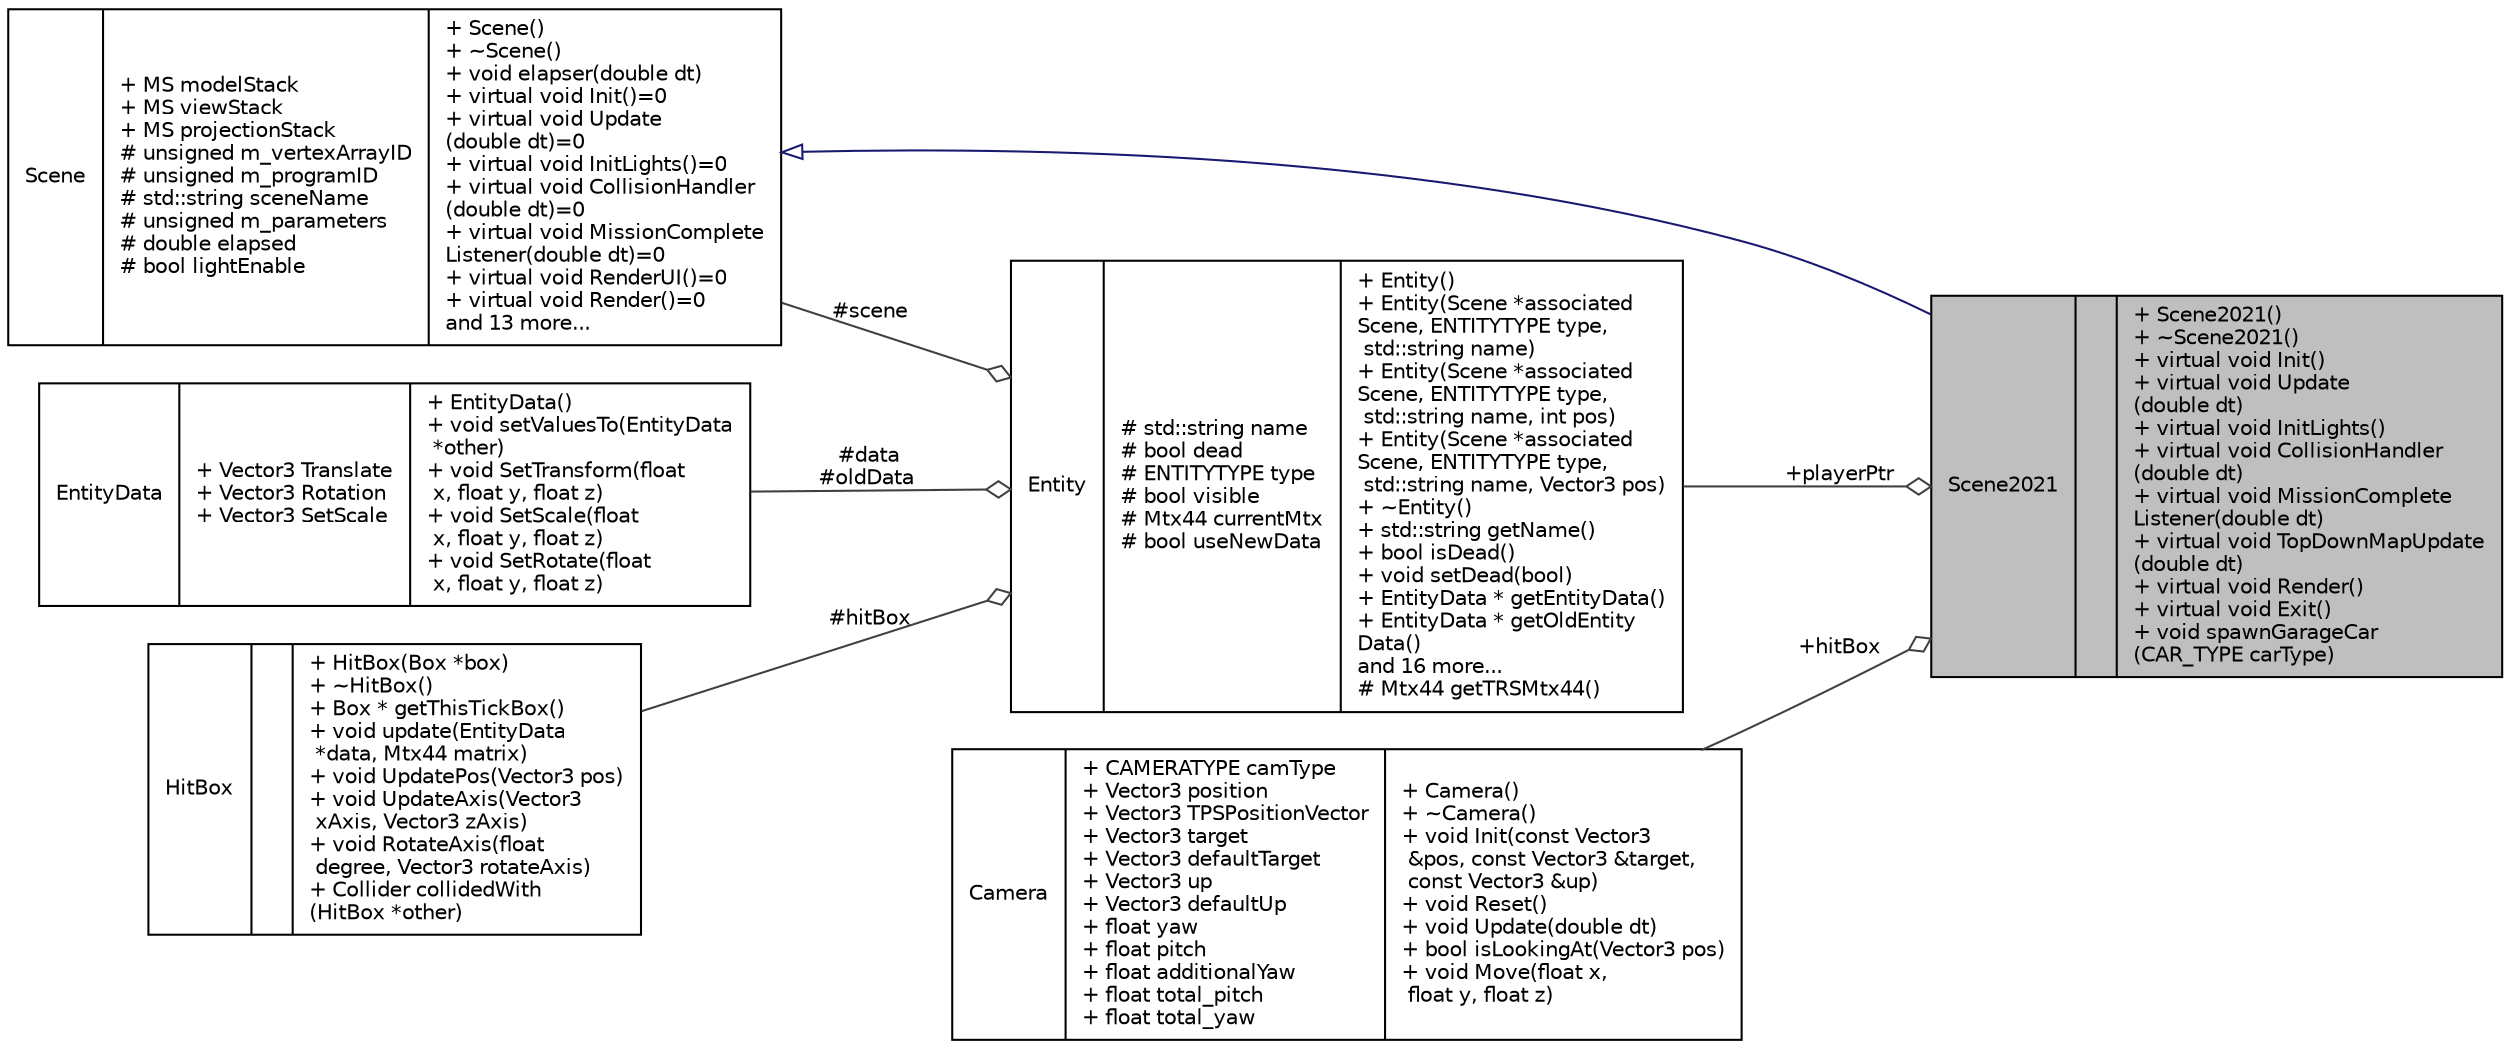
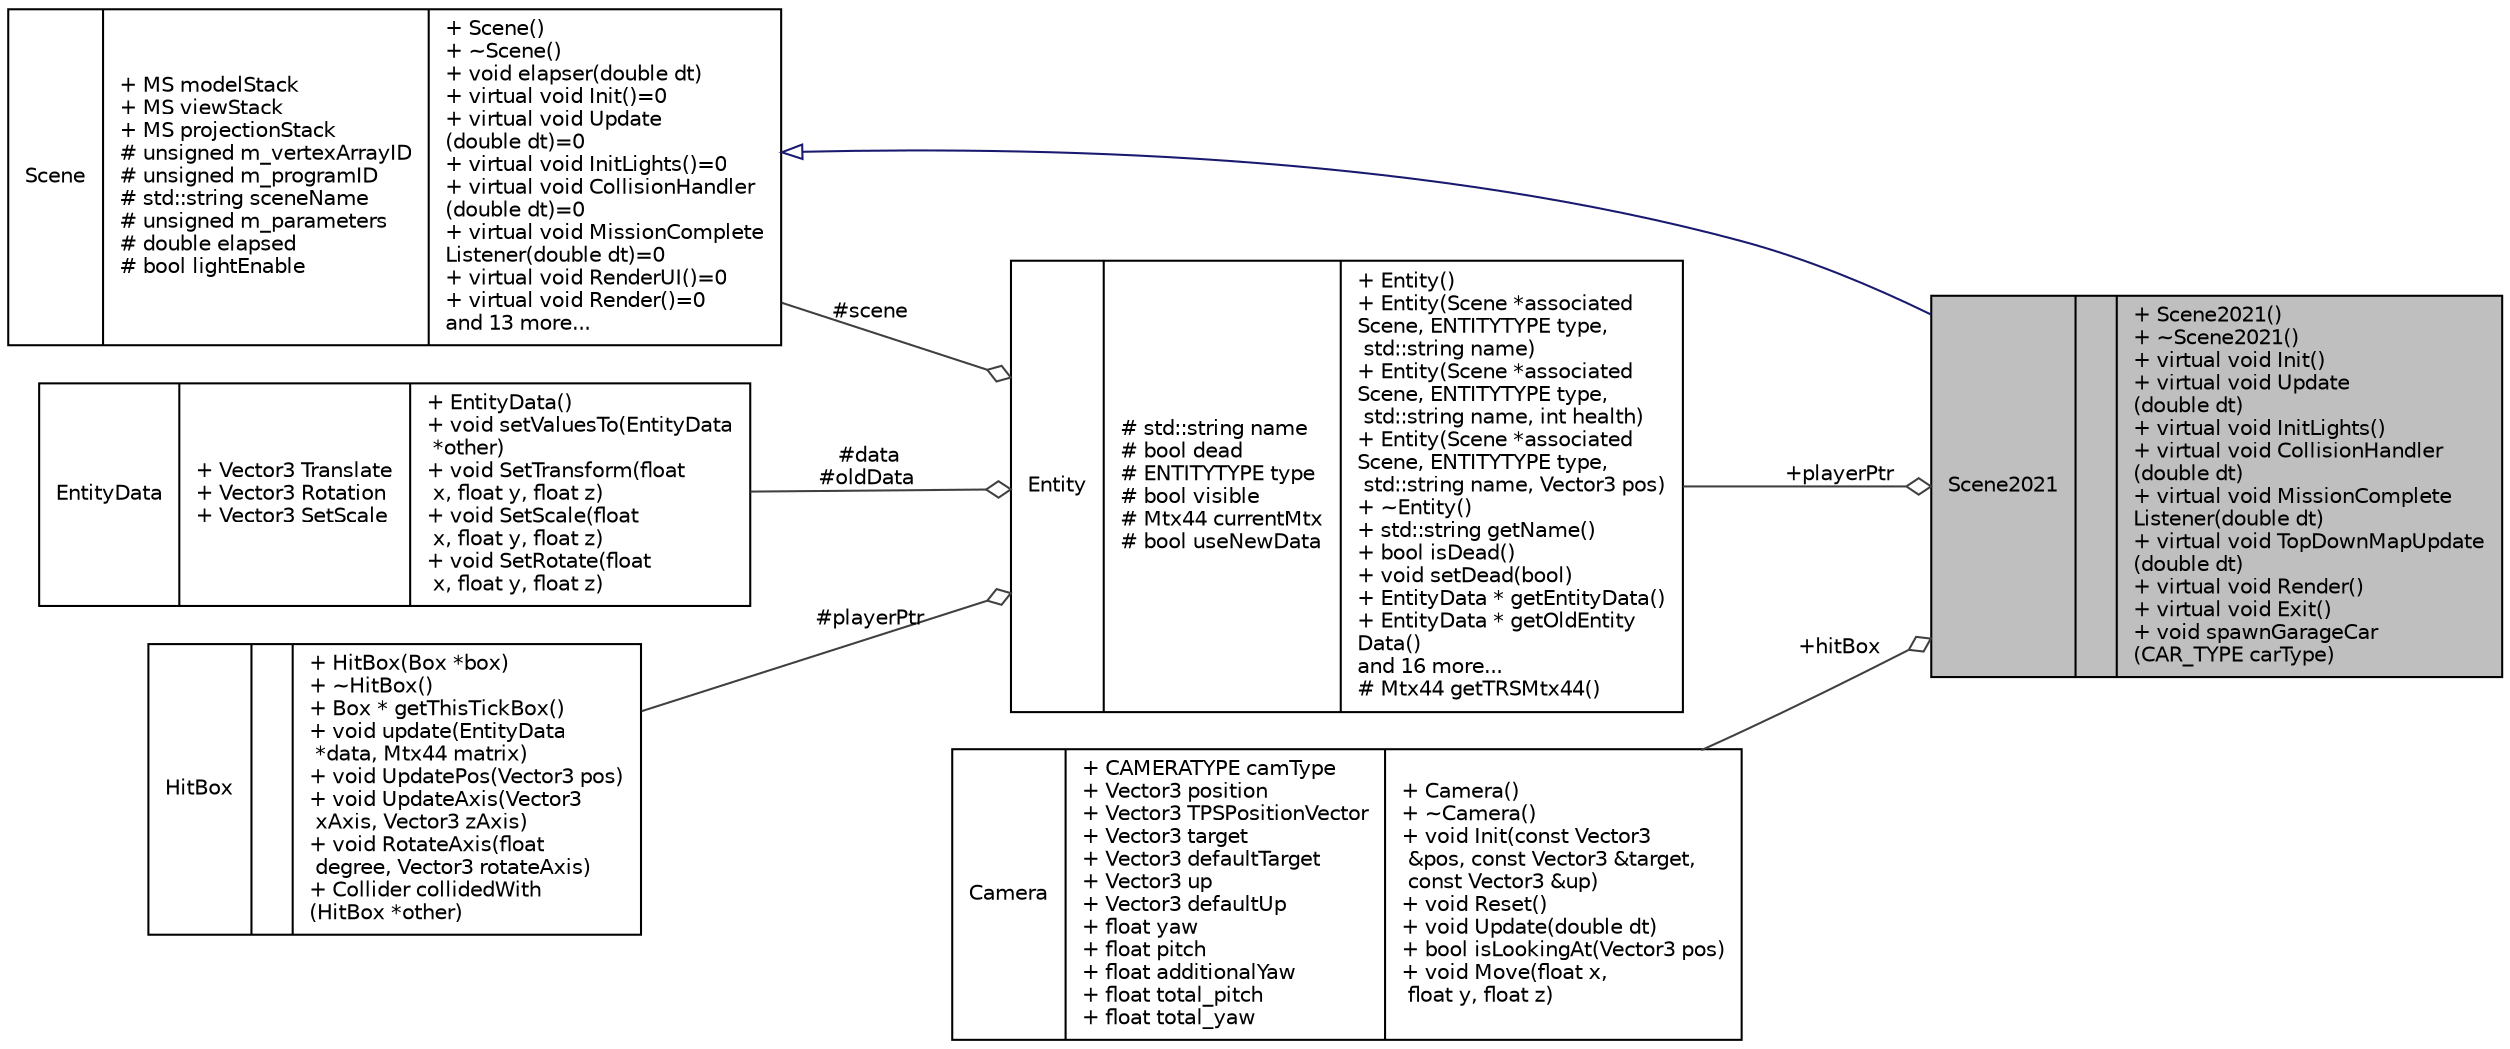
(1487, 417) -> (1500, 417)
(867, 619) -> (867, 619)
